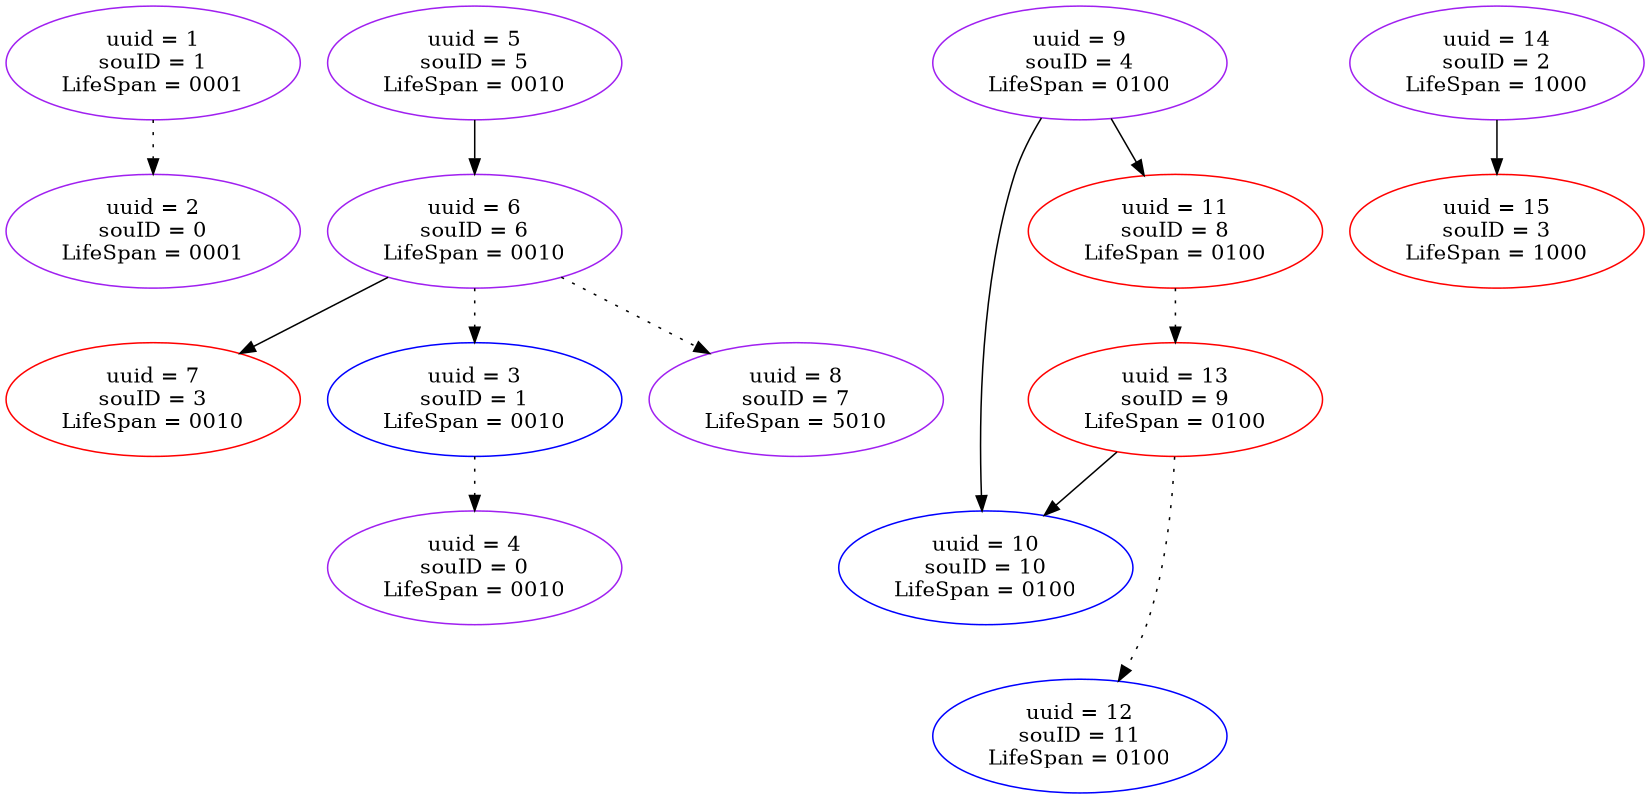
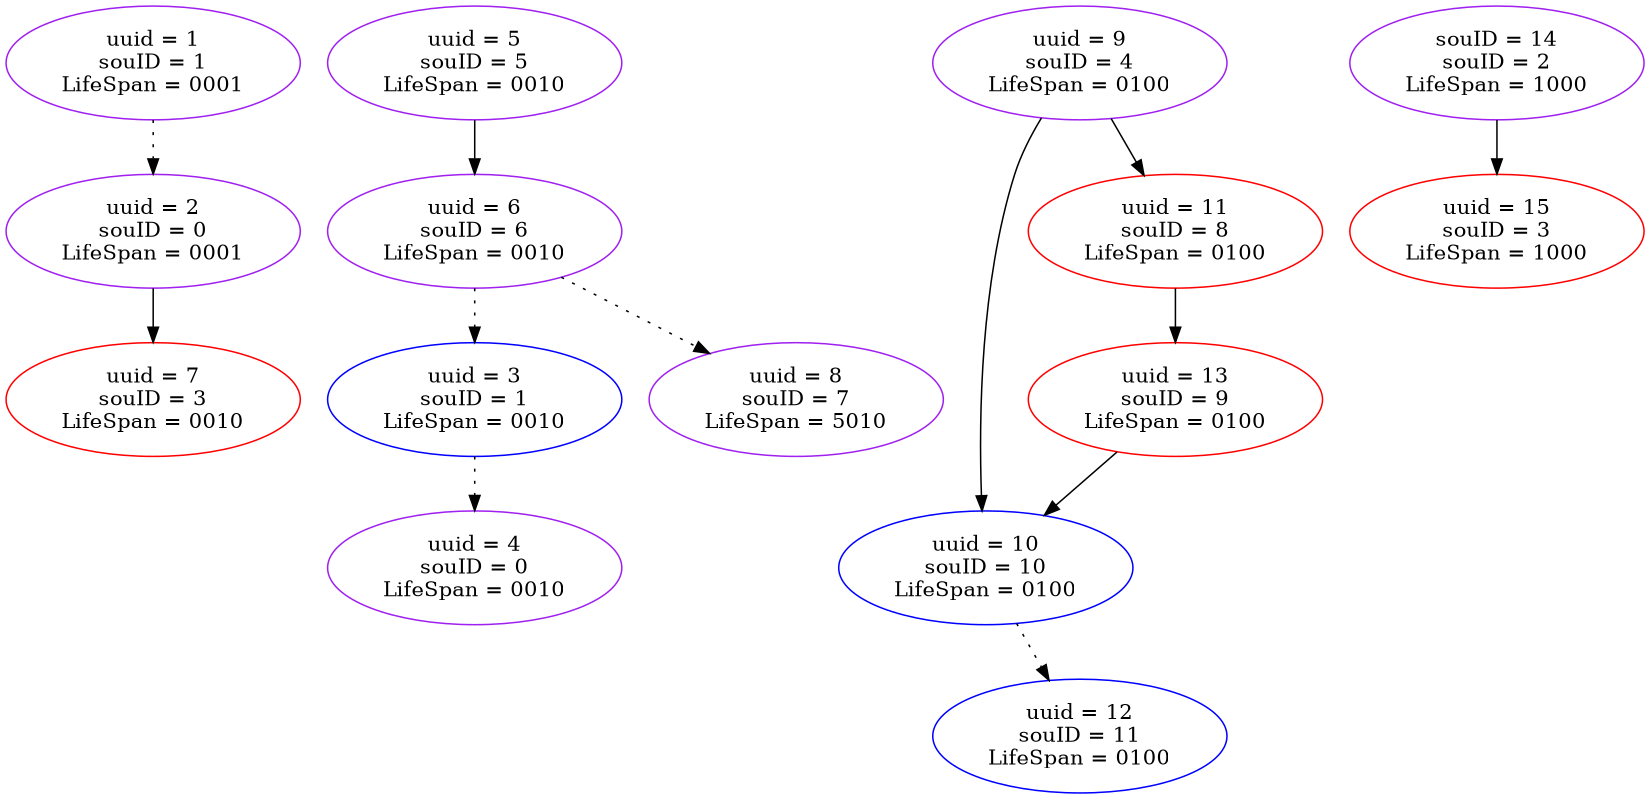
(1497, 63) -> (1497, 63)
(1175, 308) -> (1175, 308)
(321, 312) -> (153, 308)
(1162, 565) -> (1029, 645)
